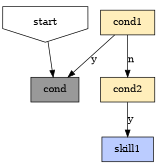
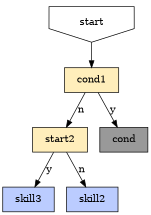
(50, 56) -> (92, 51)
(128, 90) -> (60, 140)
(128, 149) -> (28, 199)
none -> (92, 199)
